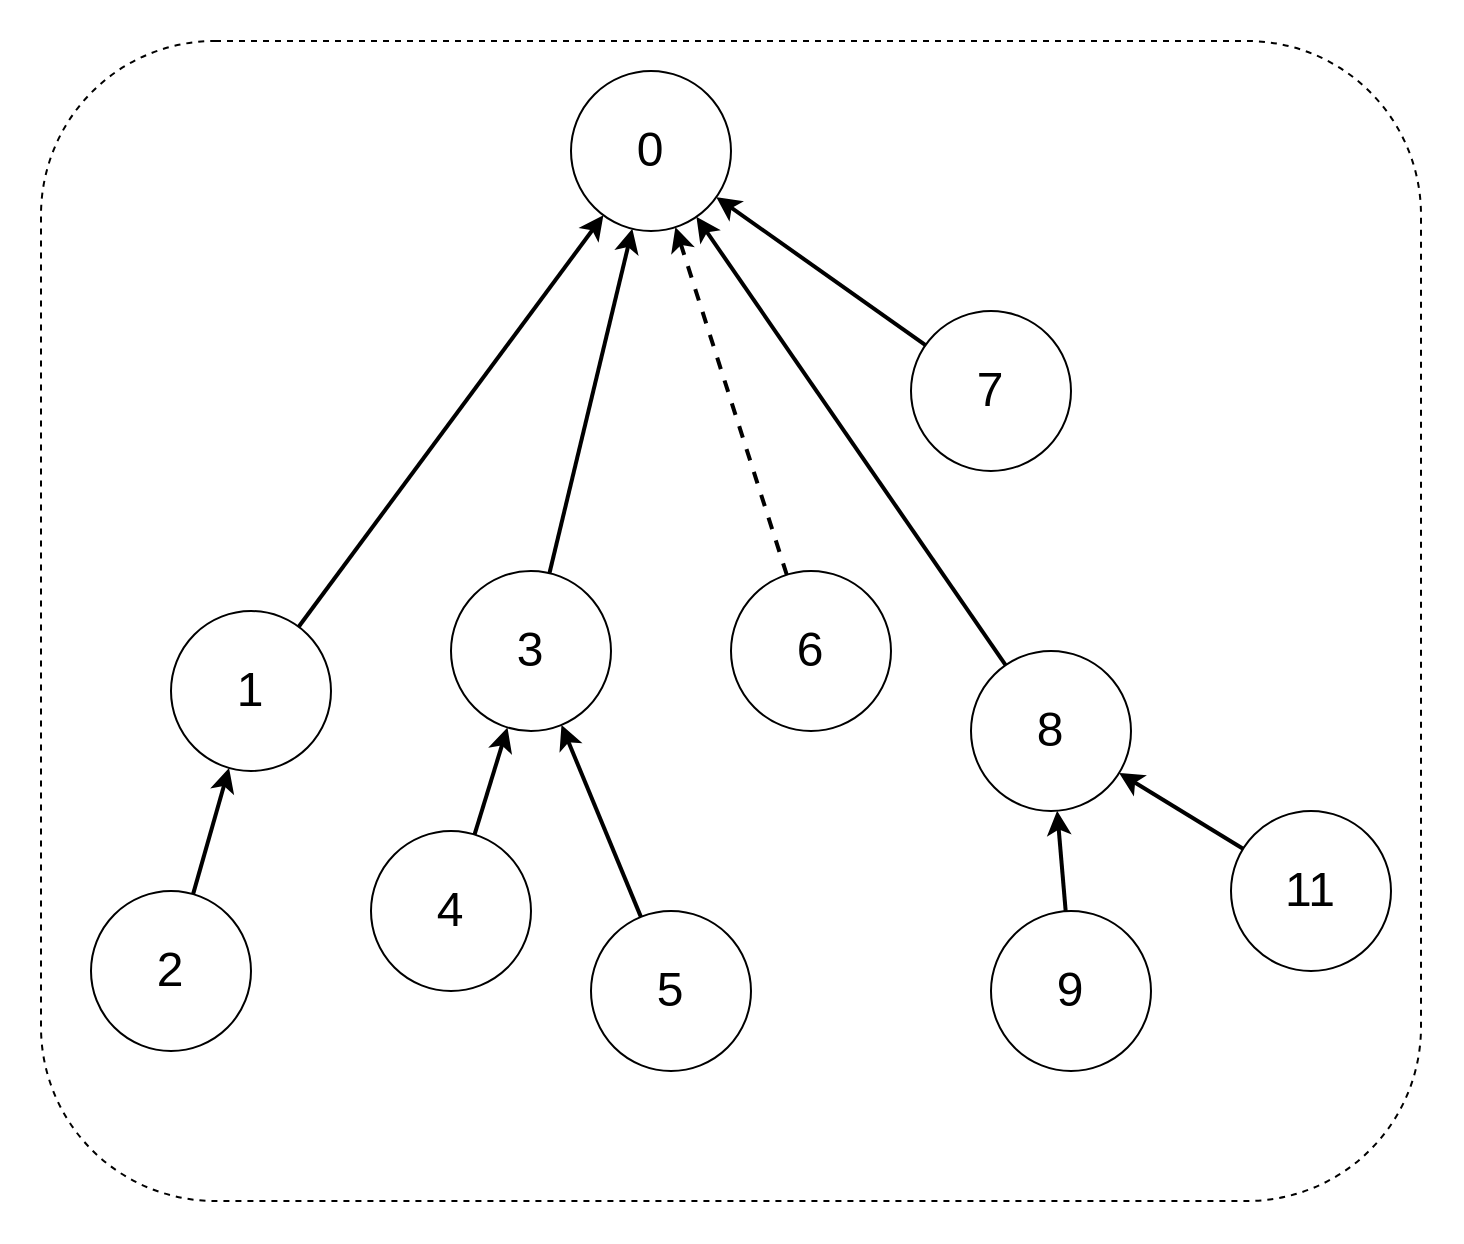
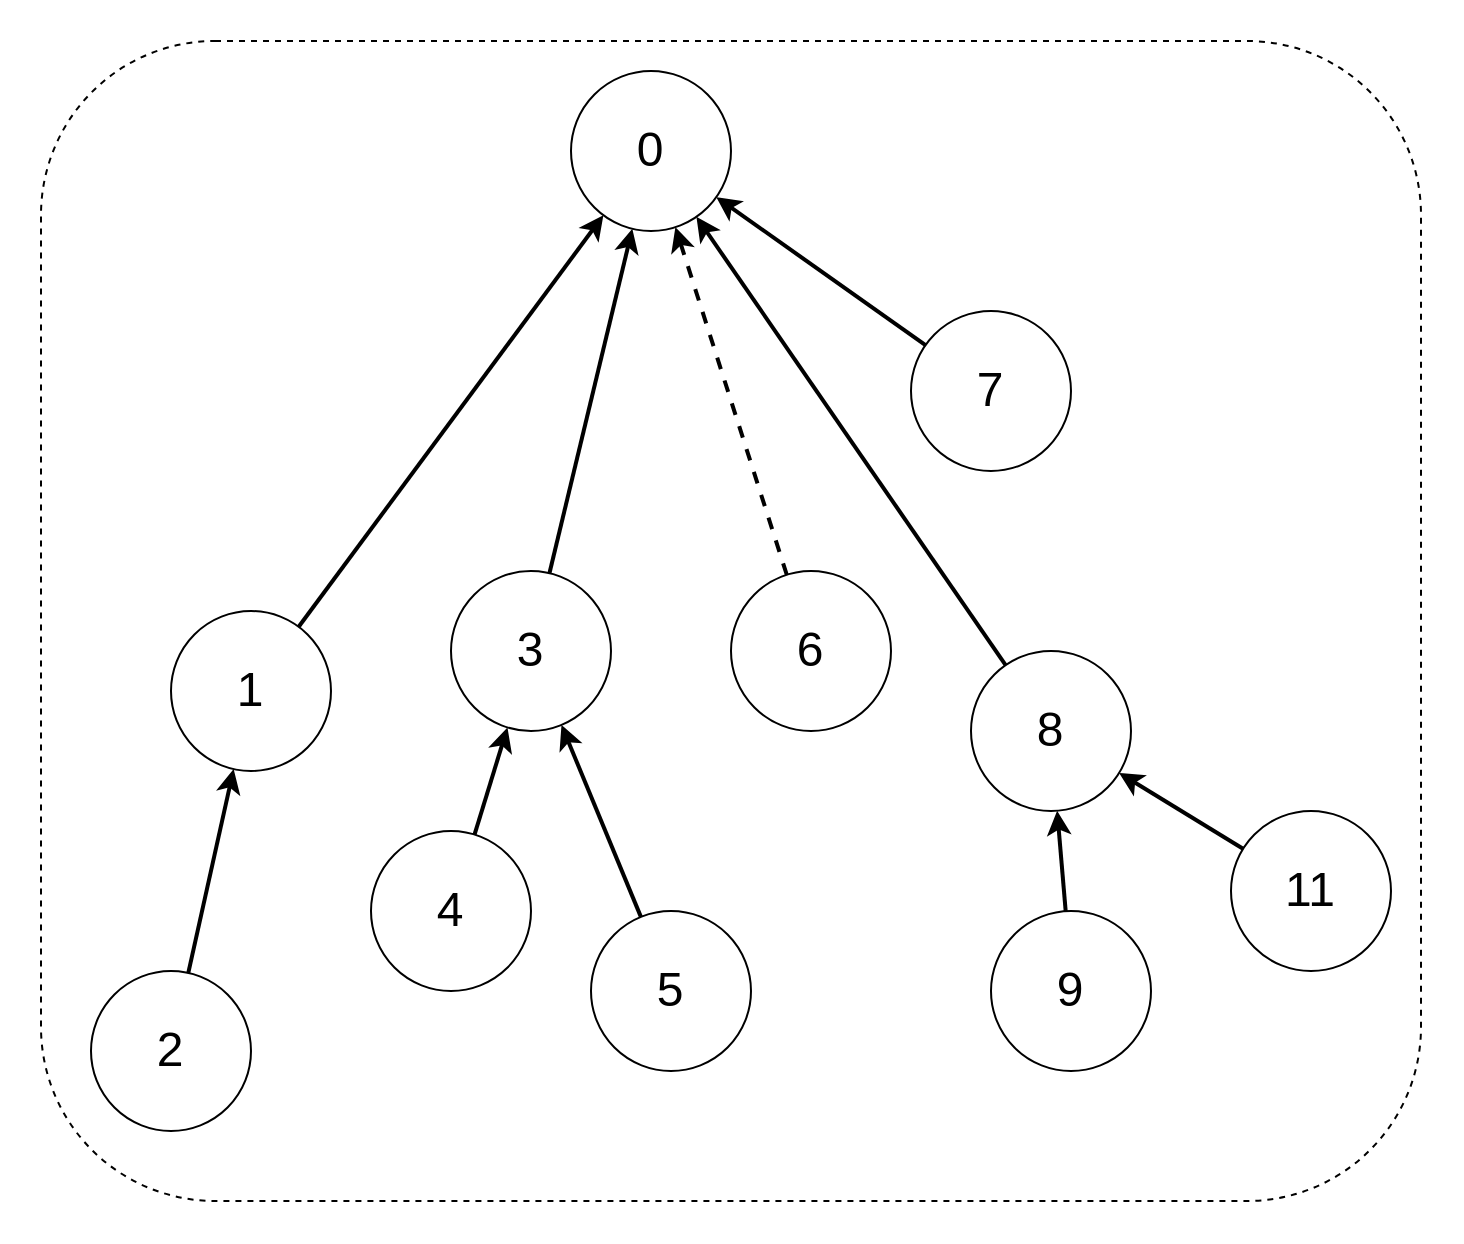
(171, 971) -> (171, 1051)
